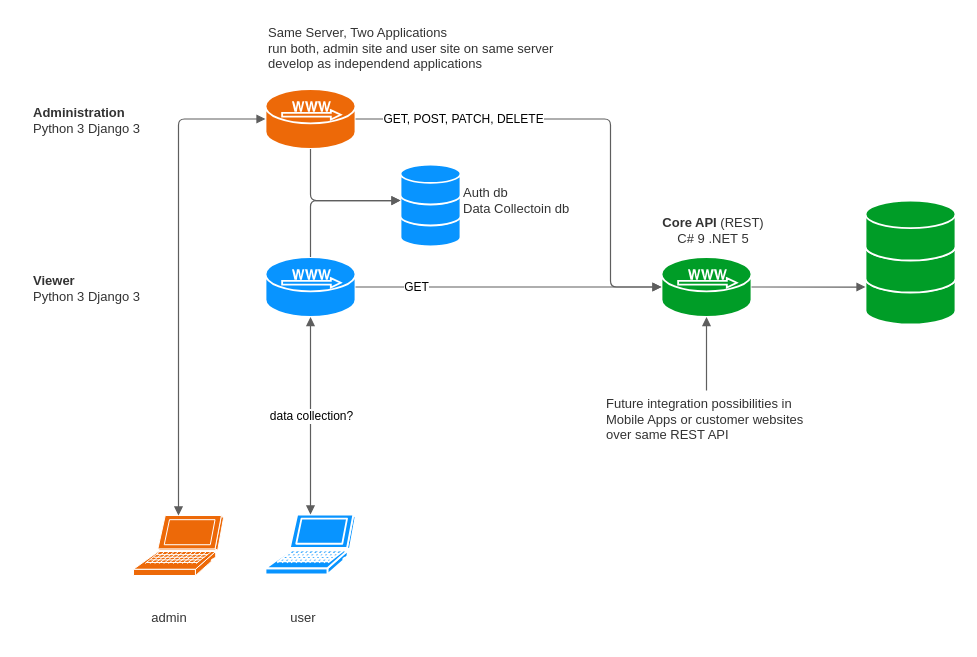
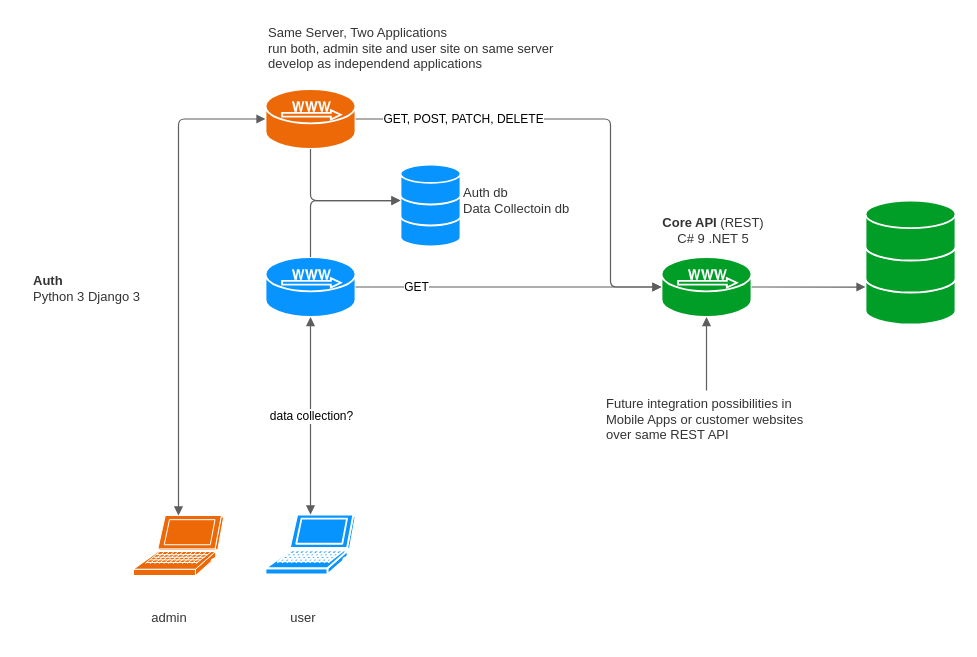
(88, 119) -> none
(90, 289) -> (90, 289)
